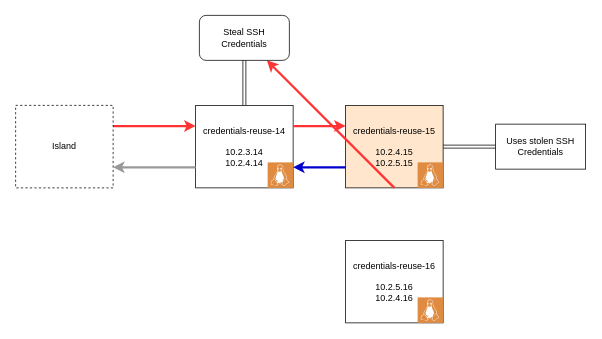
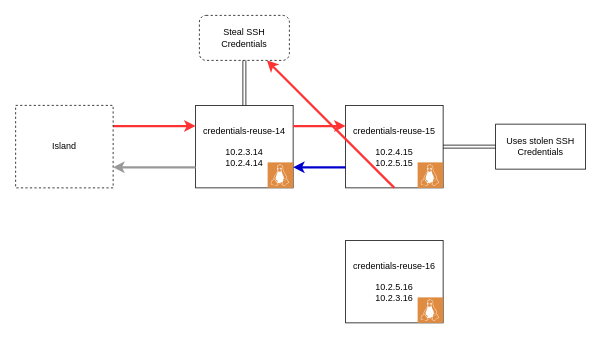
(244, 38) -> (244, 38)
(394, 147) -> (394, 147)
(394, 282) -> (394, 282)
